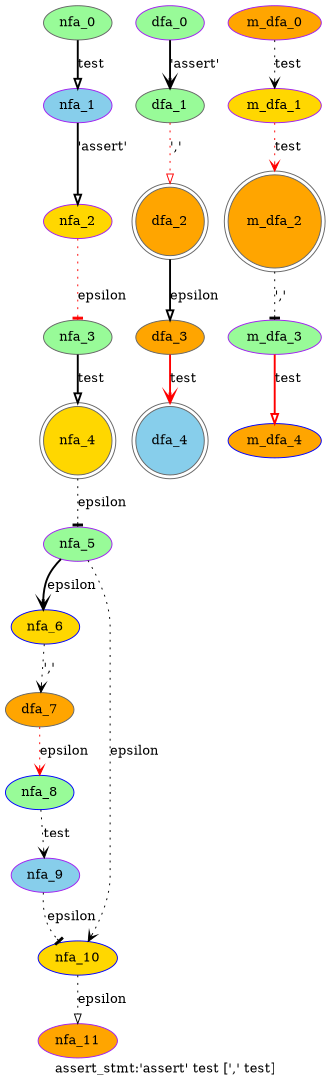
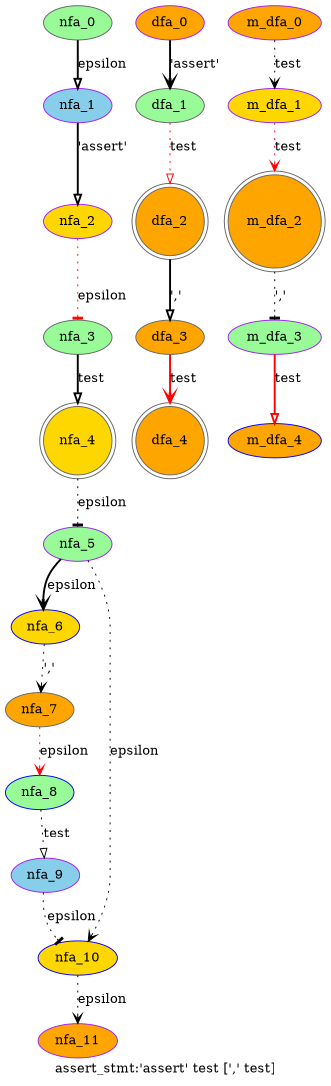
(170, 23) -> (170, 23)
(91, 64) -> (103, 64)
(176, 147) -> (183, 147)
(195, 296) -> (176, 296)
(170, 441) -> (170, 441)
(40, 710) -> (40, 710)
(42, 829) -> (42, 829)
(78, 995) -> (78, 995)
